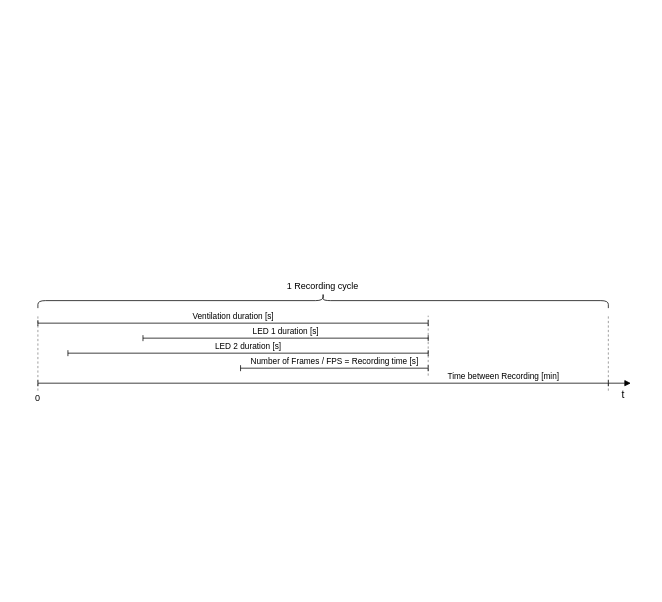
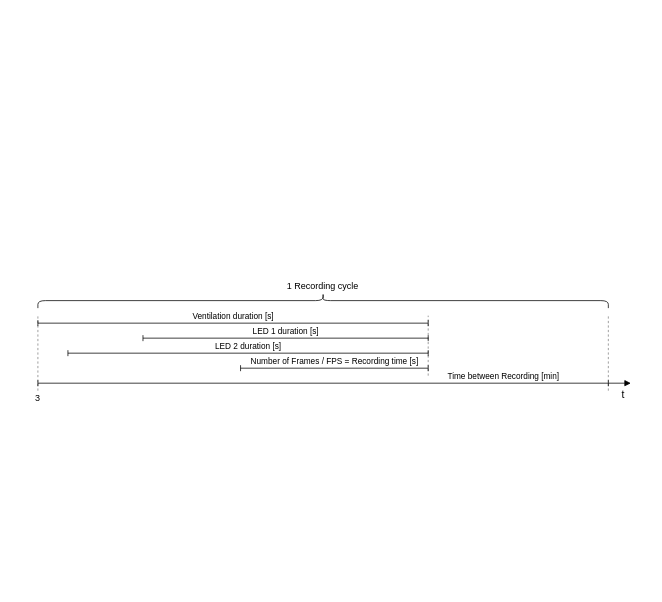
(38, 398) -> (38, 398)
